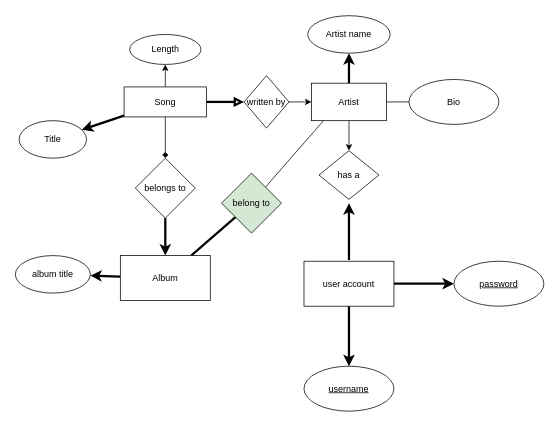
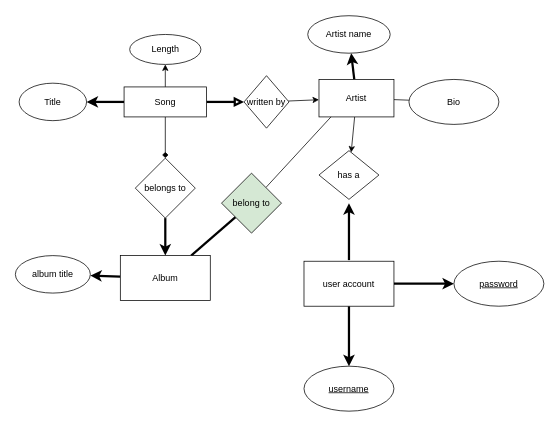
(349, 102) -> (357, 98)
(53, 139) -> (53, 102)
